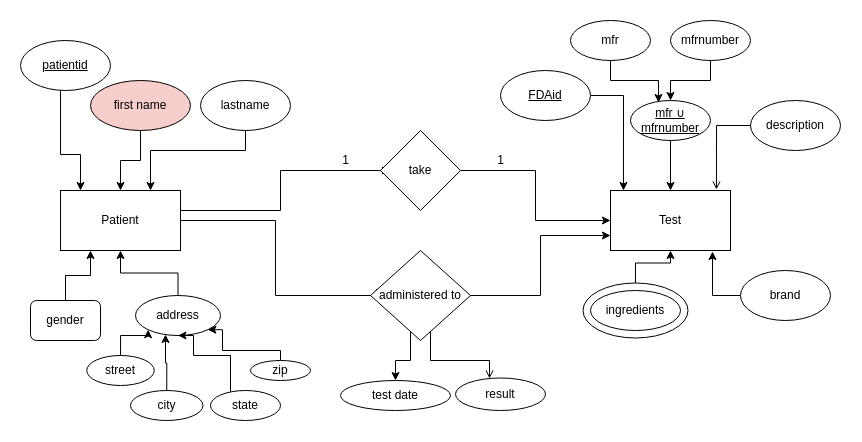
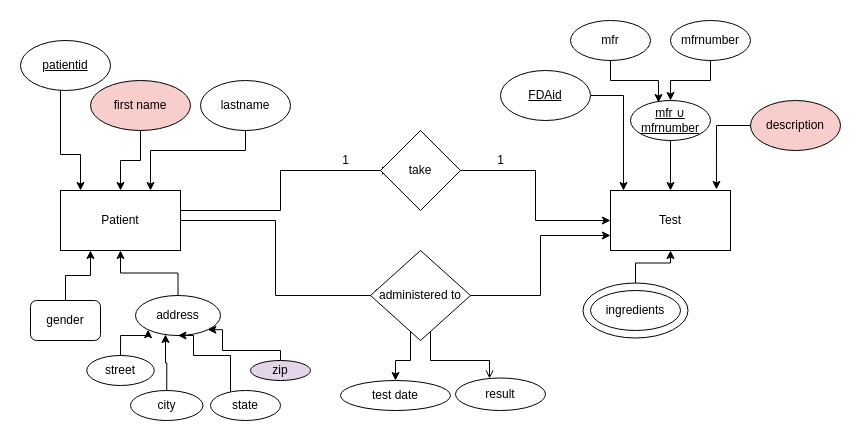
(796, 126) -> (796, 126)
(716, 183) -> (716, 181)
(713, 291) -> none
(786, 296) -> none
(281, 371) -> (281, 371)
